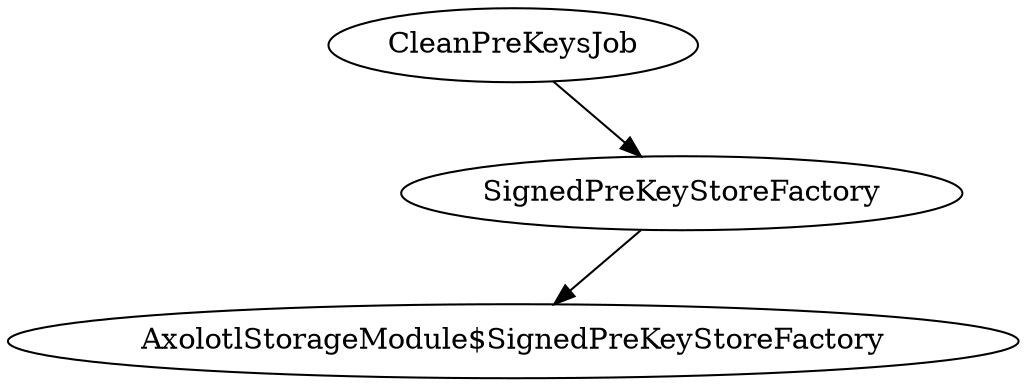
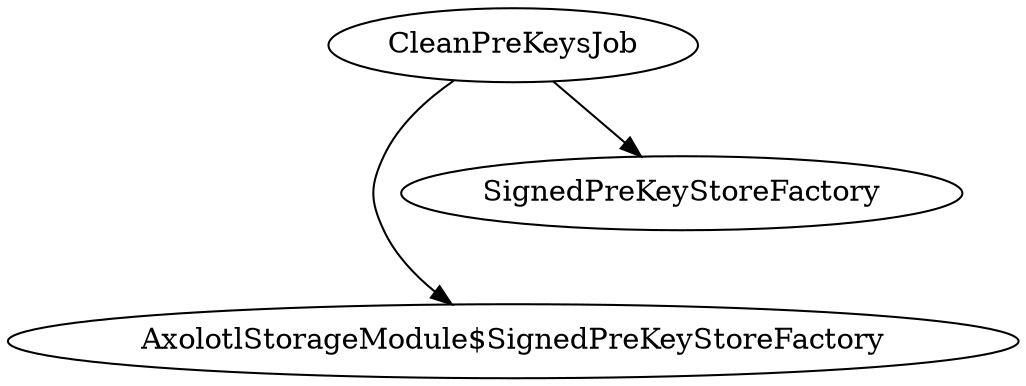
(606, 260) -> (375, 182)
